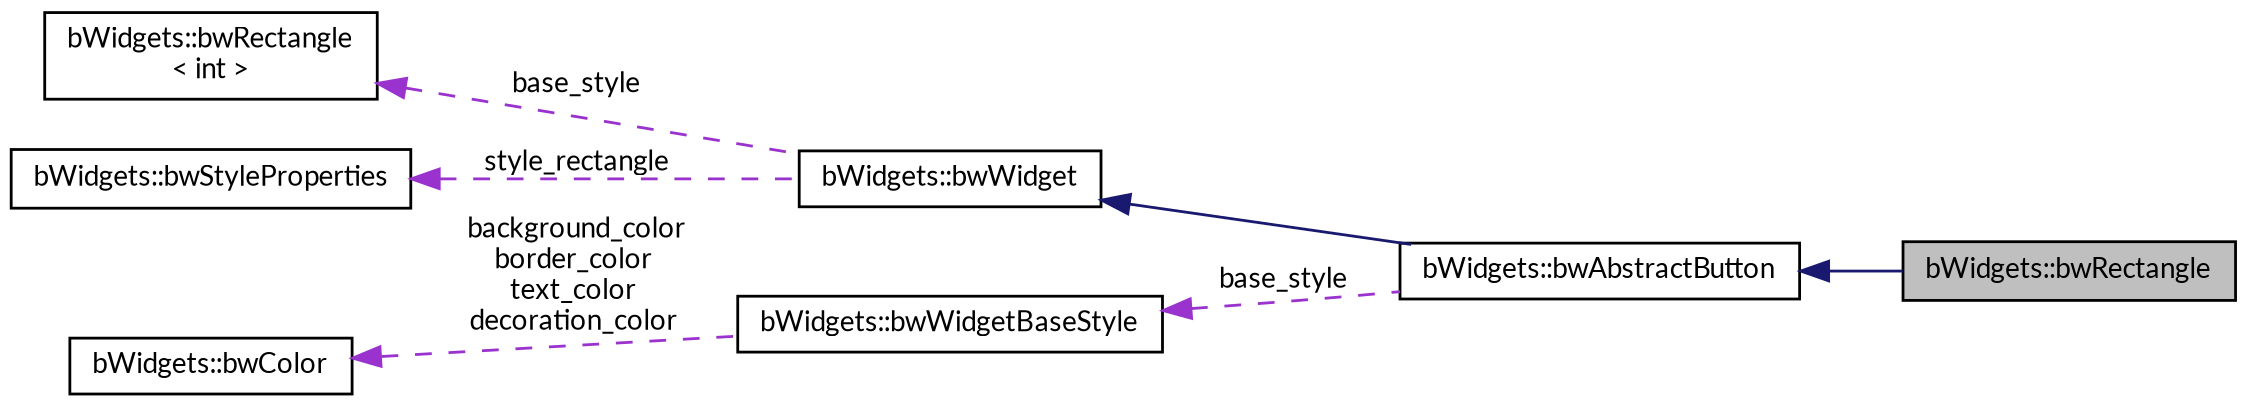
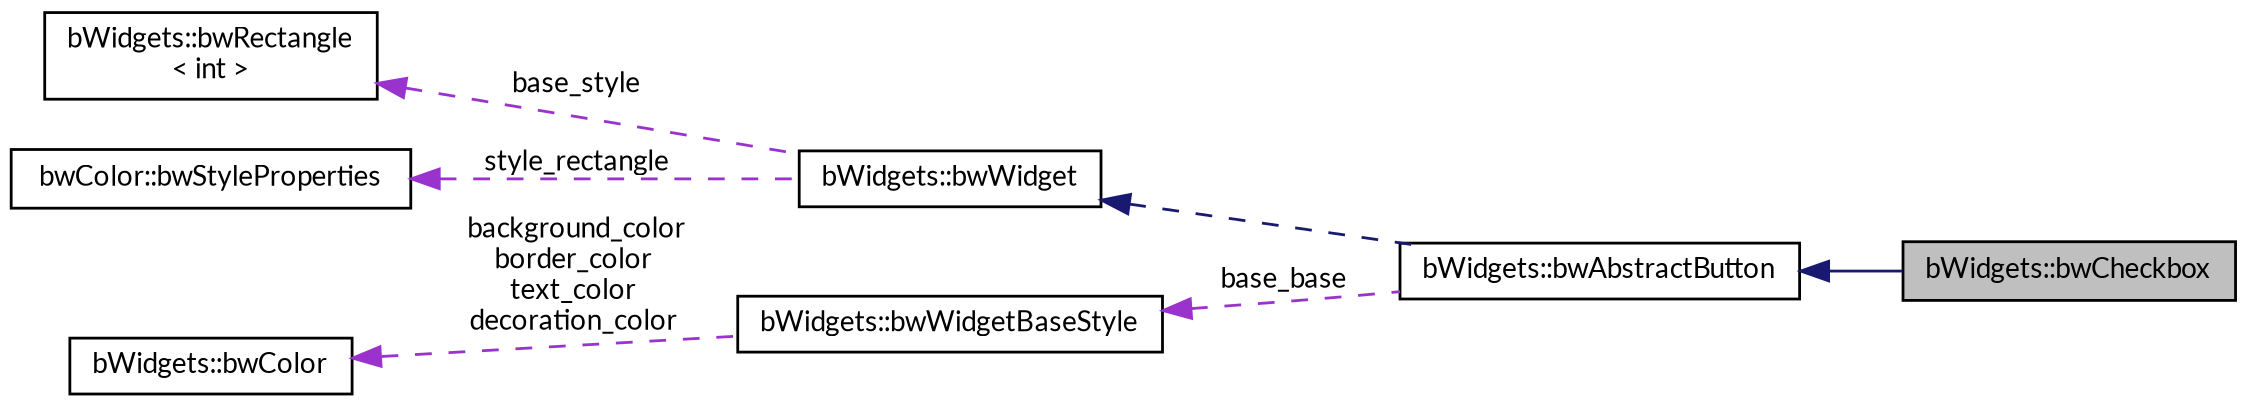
(211, 179) -> (211, 179)
(1270, 224) -> (1270, 224)
(2069, 271) -> (2069, 271)
(1281, 281) -> (1281, 281)
